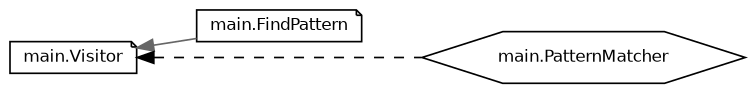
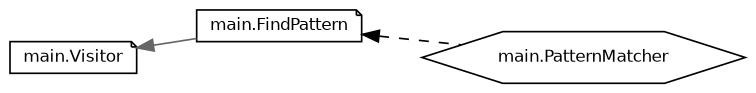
(288, 57) -> (420, 40)
